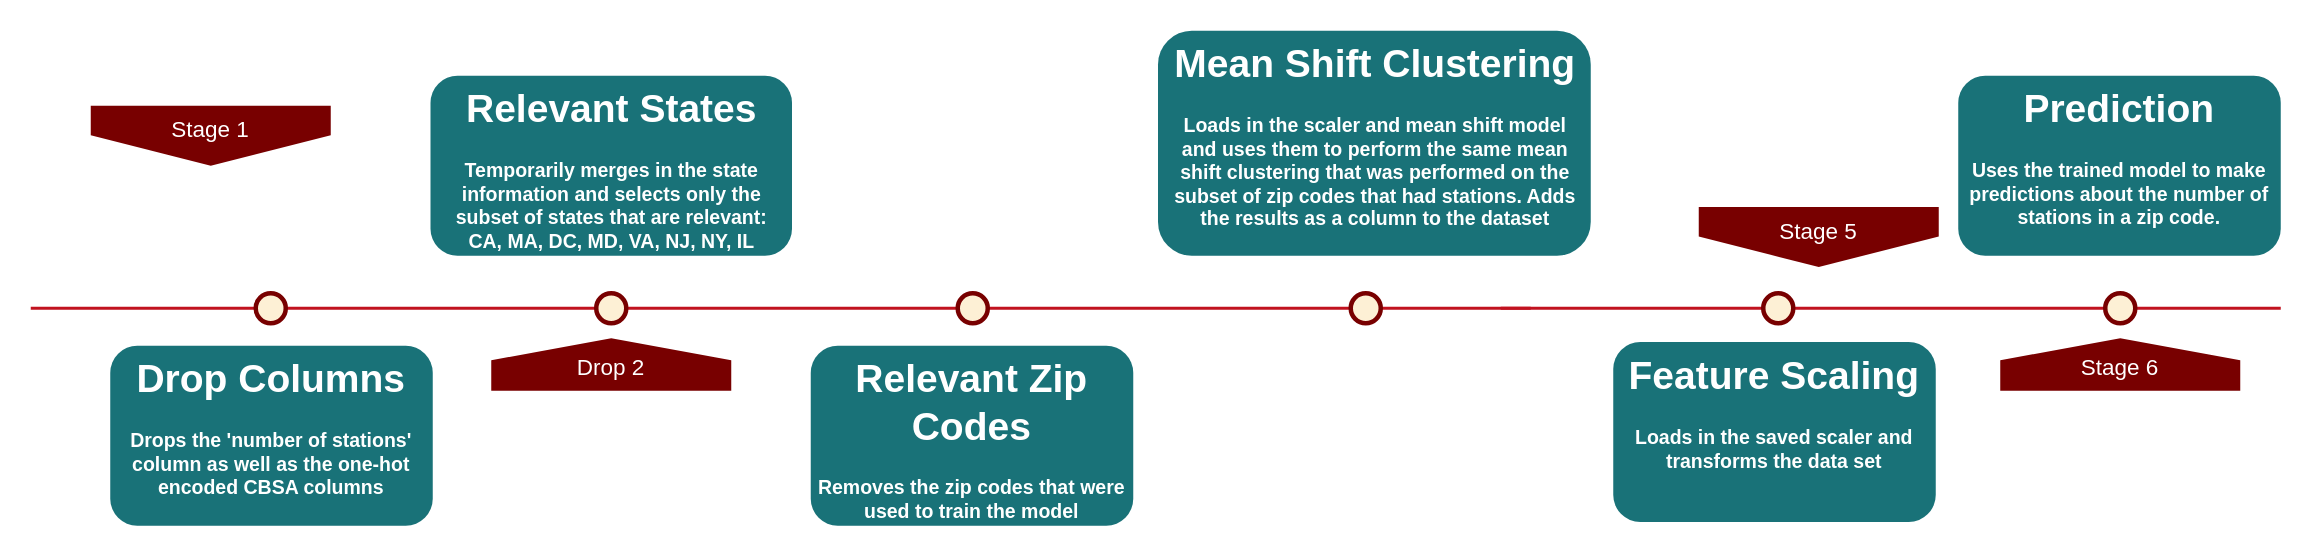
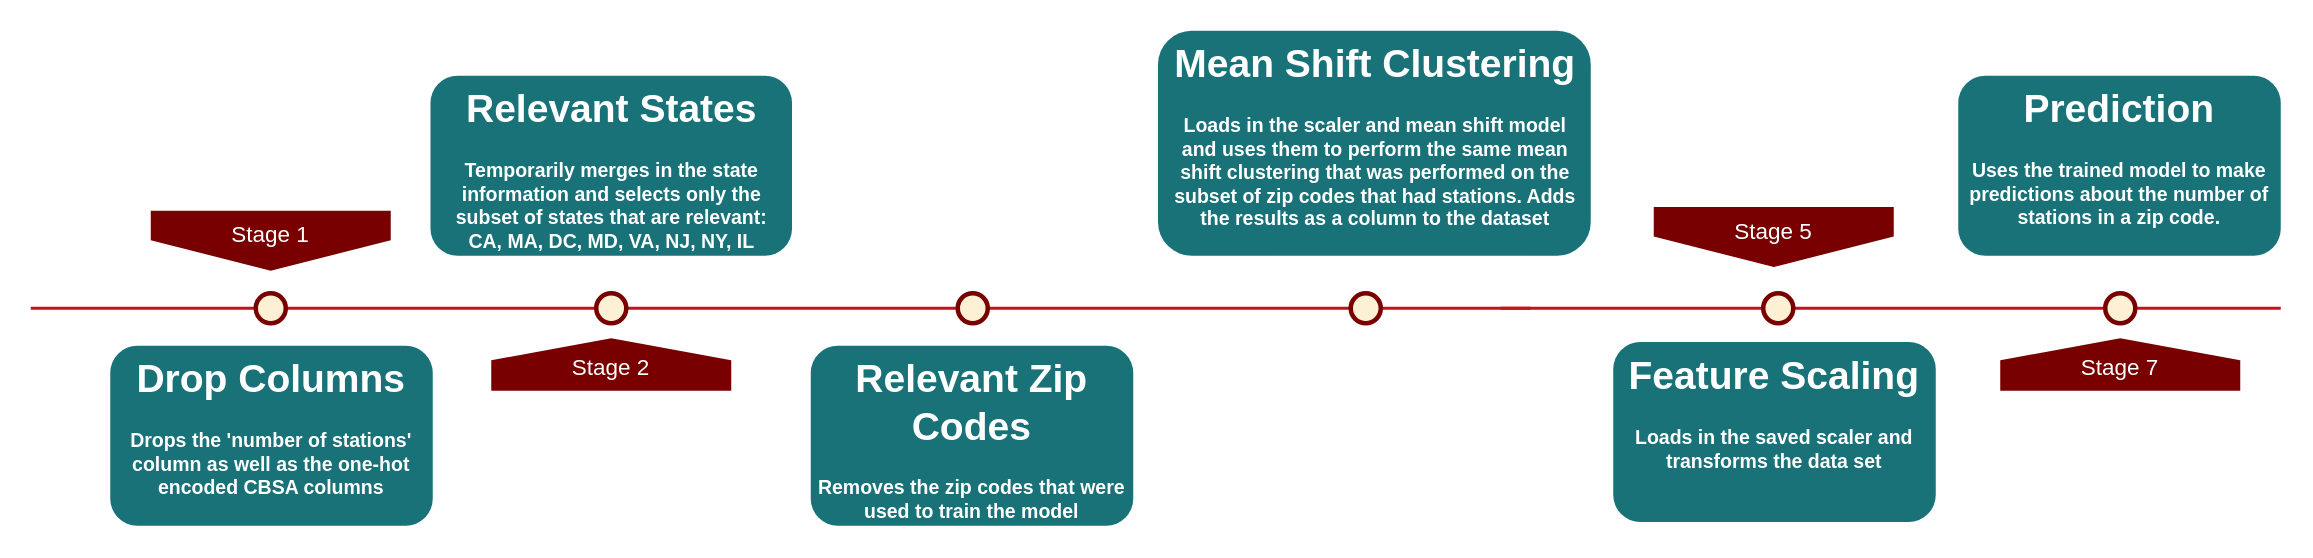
(211, 136) -> (271, 241)
(1819, 237) -> (1774, 237)
(611, 367) -> (611, 367)
(2120, 367) -> (2120, 367)
